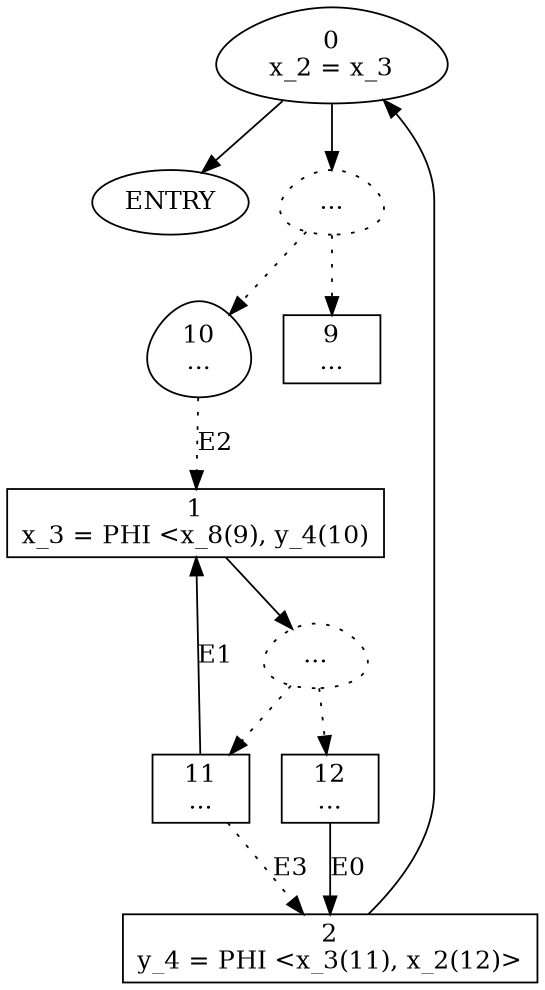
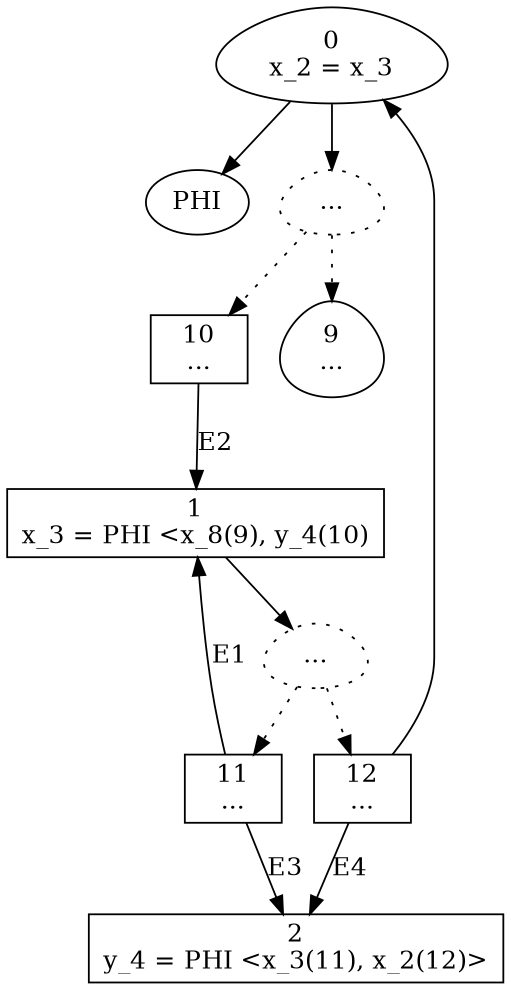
(170, 202) -> (197, 202)
(199, 349) -> (199, 349)
(332, 349) -> (332, 349)
(197, 434) -> (198, 427)
(434, 519) -> (434, 434)
(260, 862) -> (261, 860)
(348, 869) -> (350, 869)
